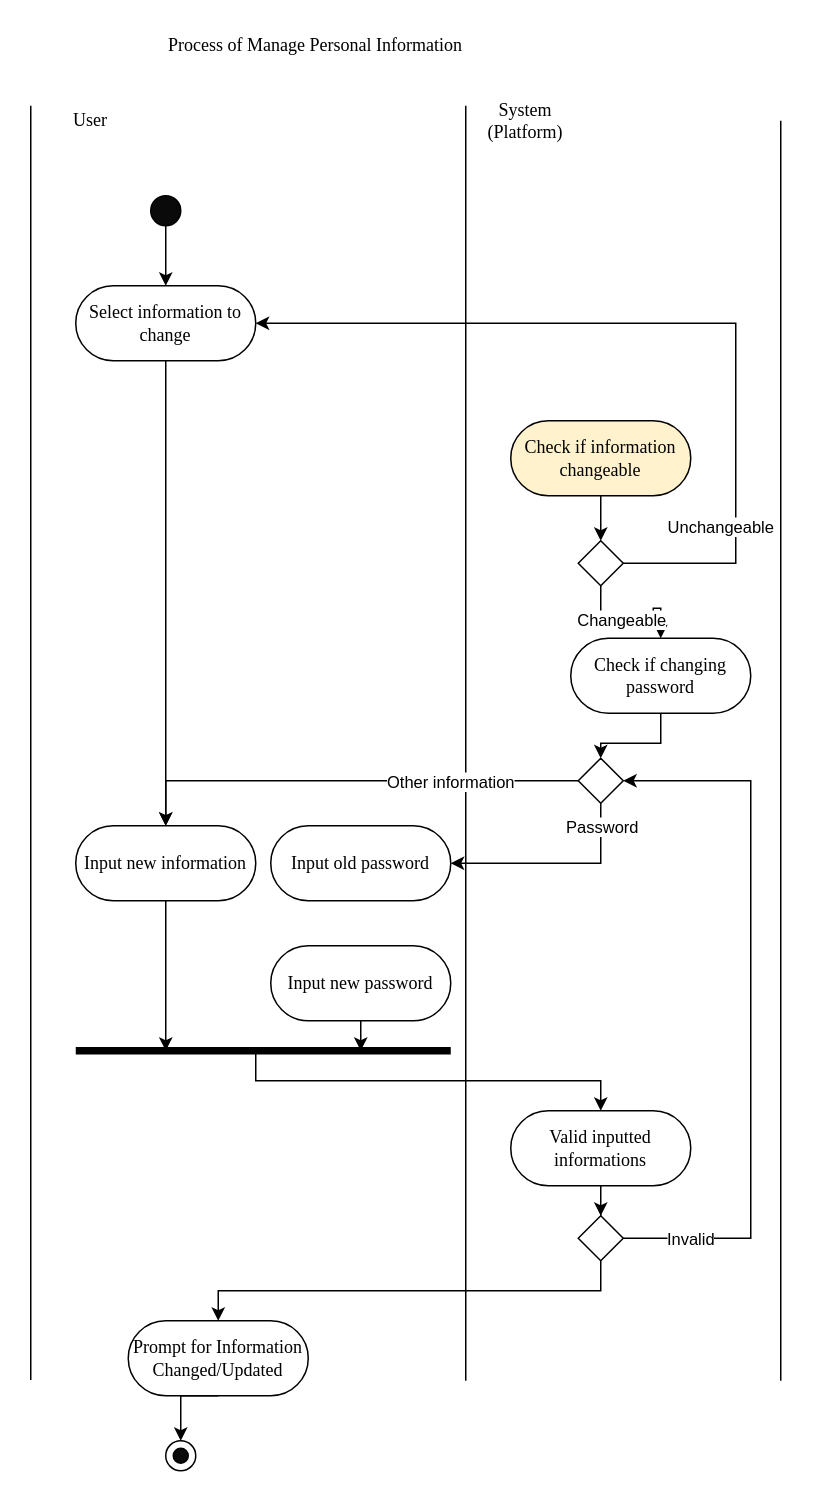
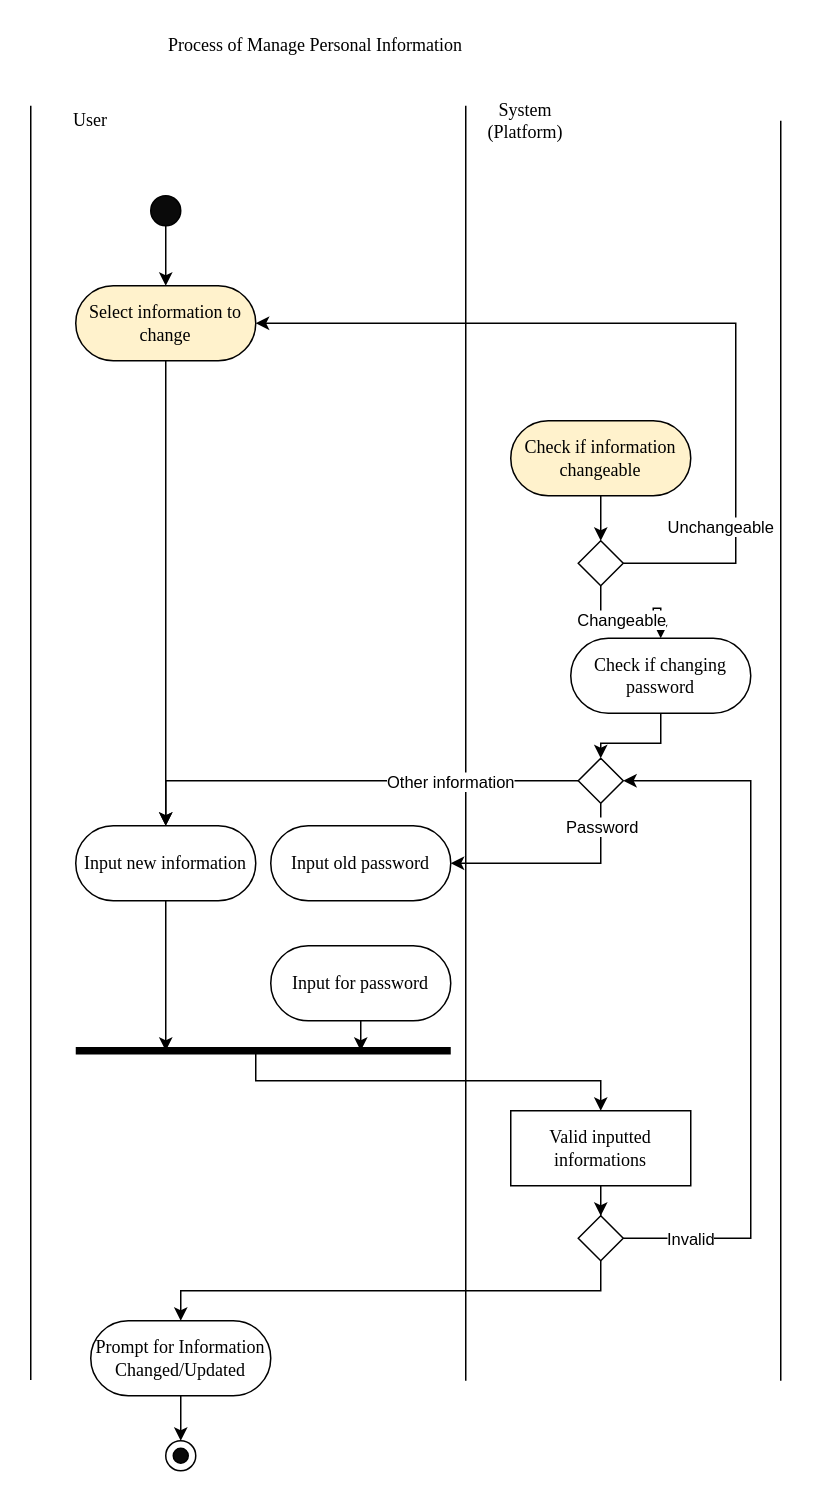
(166, 323) -> (166, 323)
(361, 983) -> (361, 983)
(601, 1148) -> (601, 1148)
(218, 1358) -> (181, 1358)
